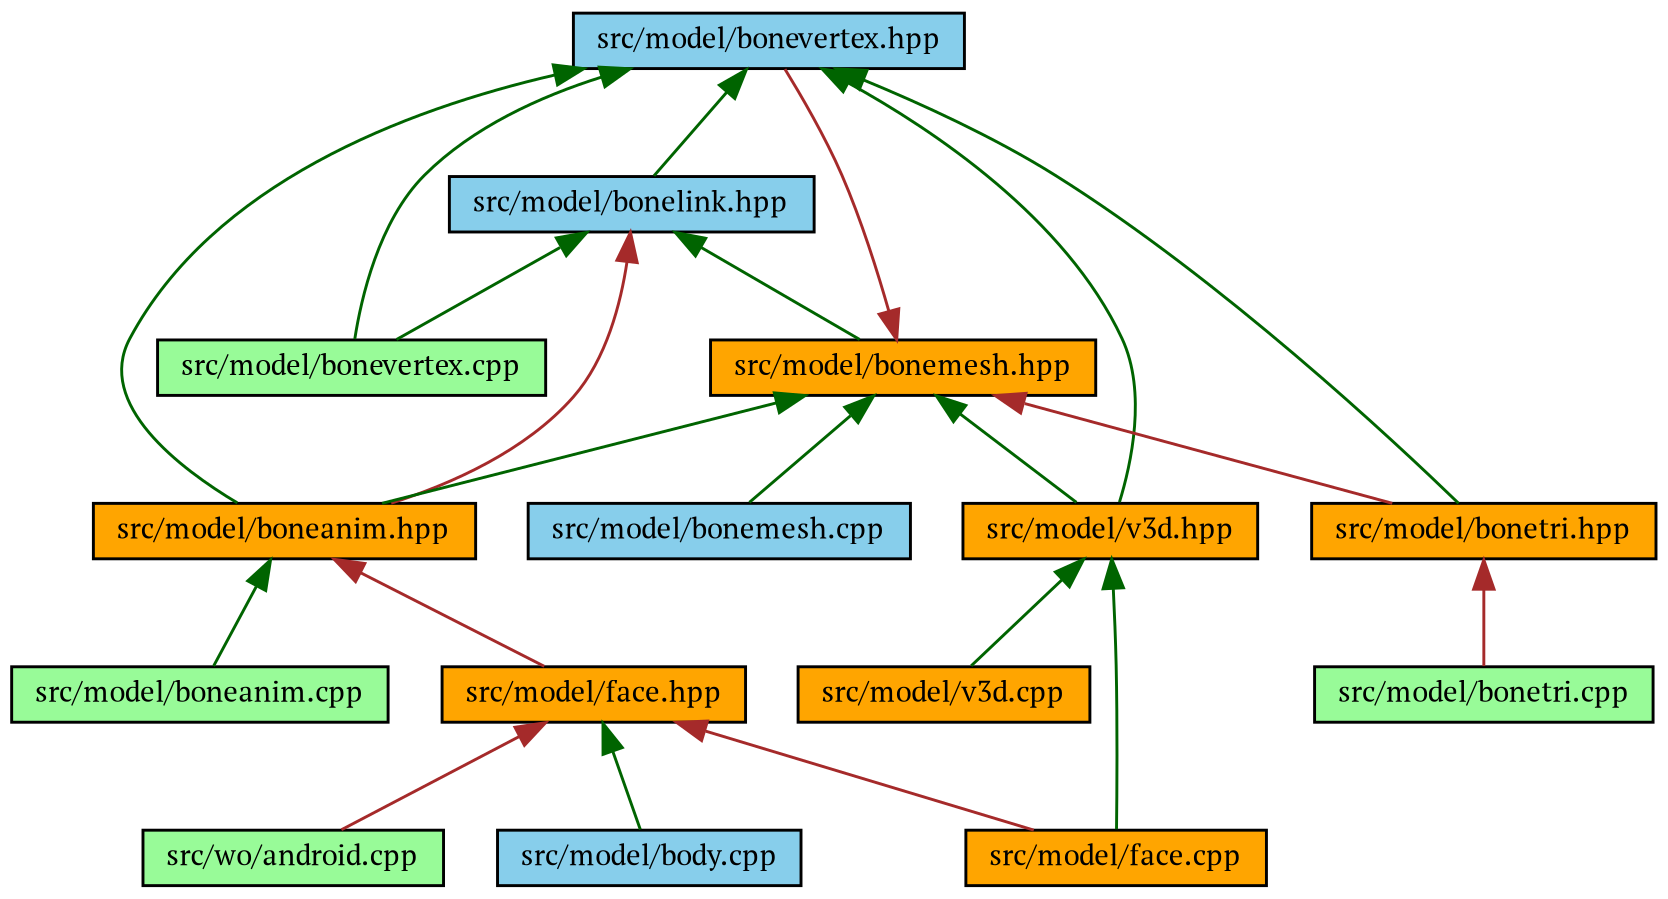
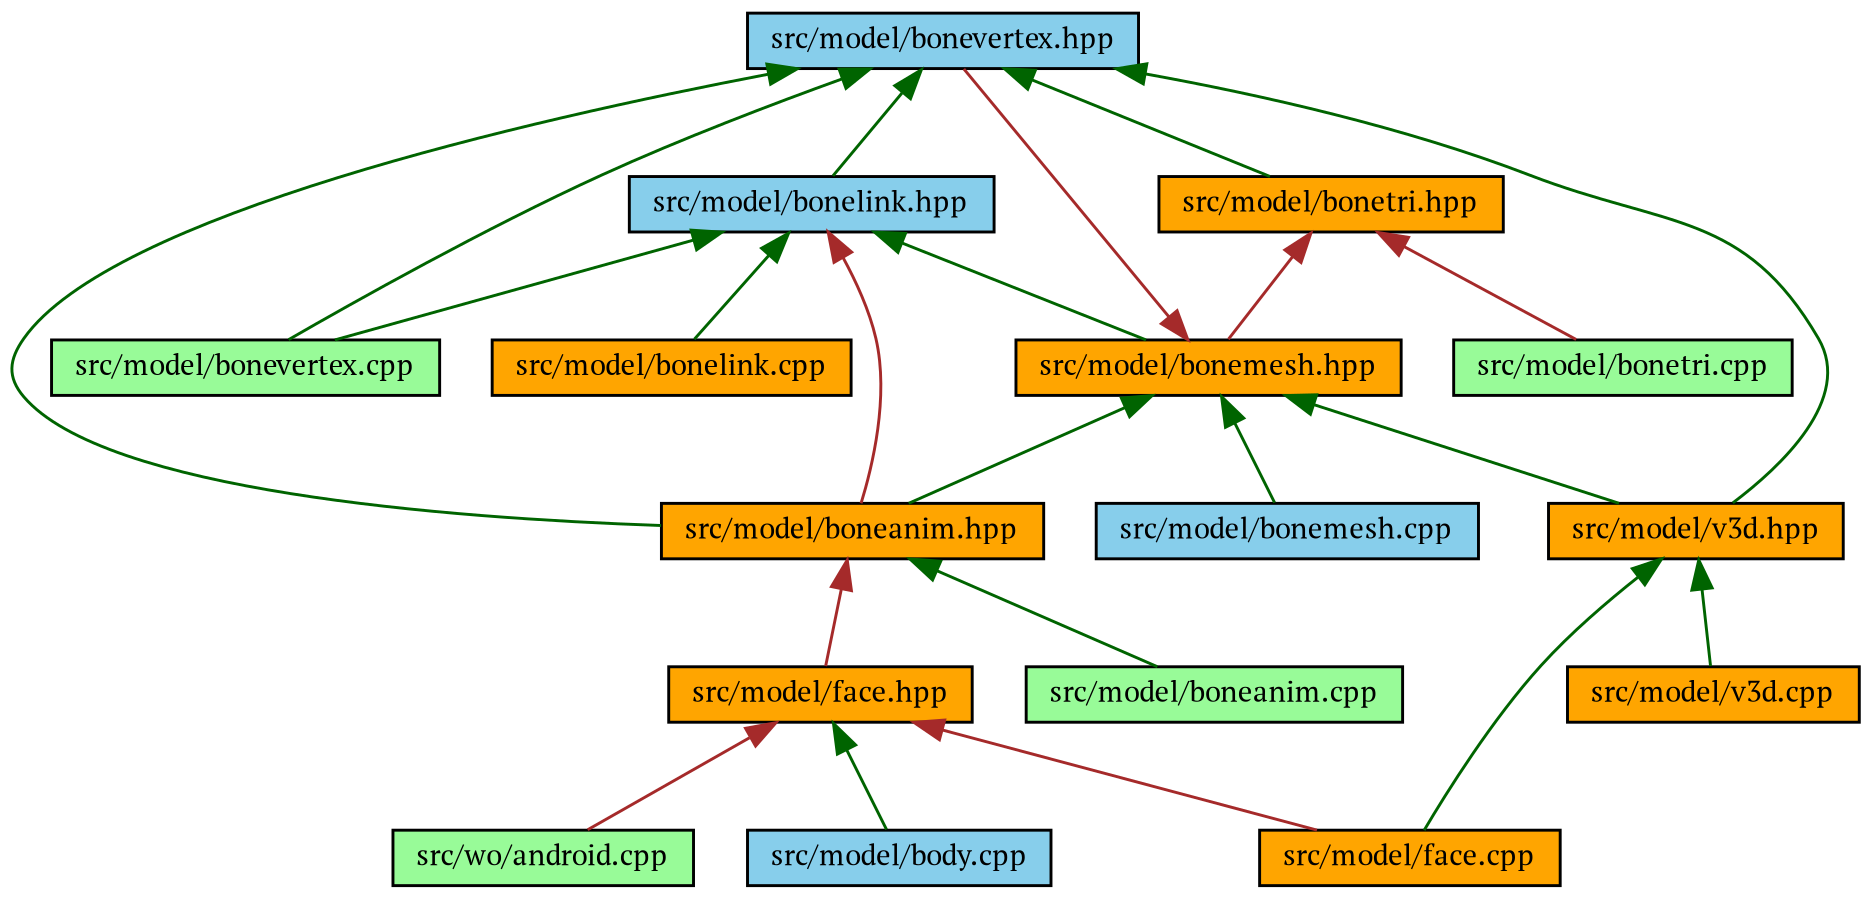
none -> (672, 368)
(1208, 453) -> (1261, 298)
